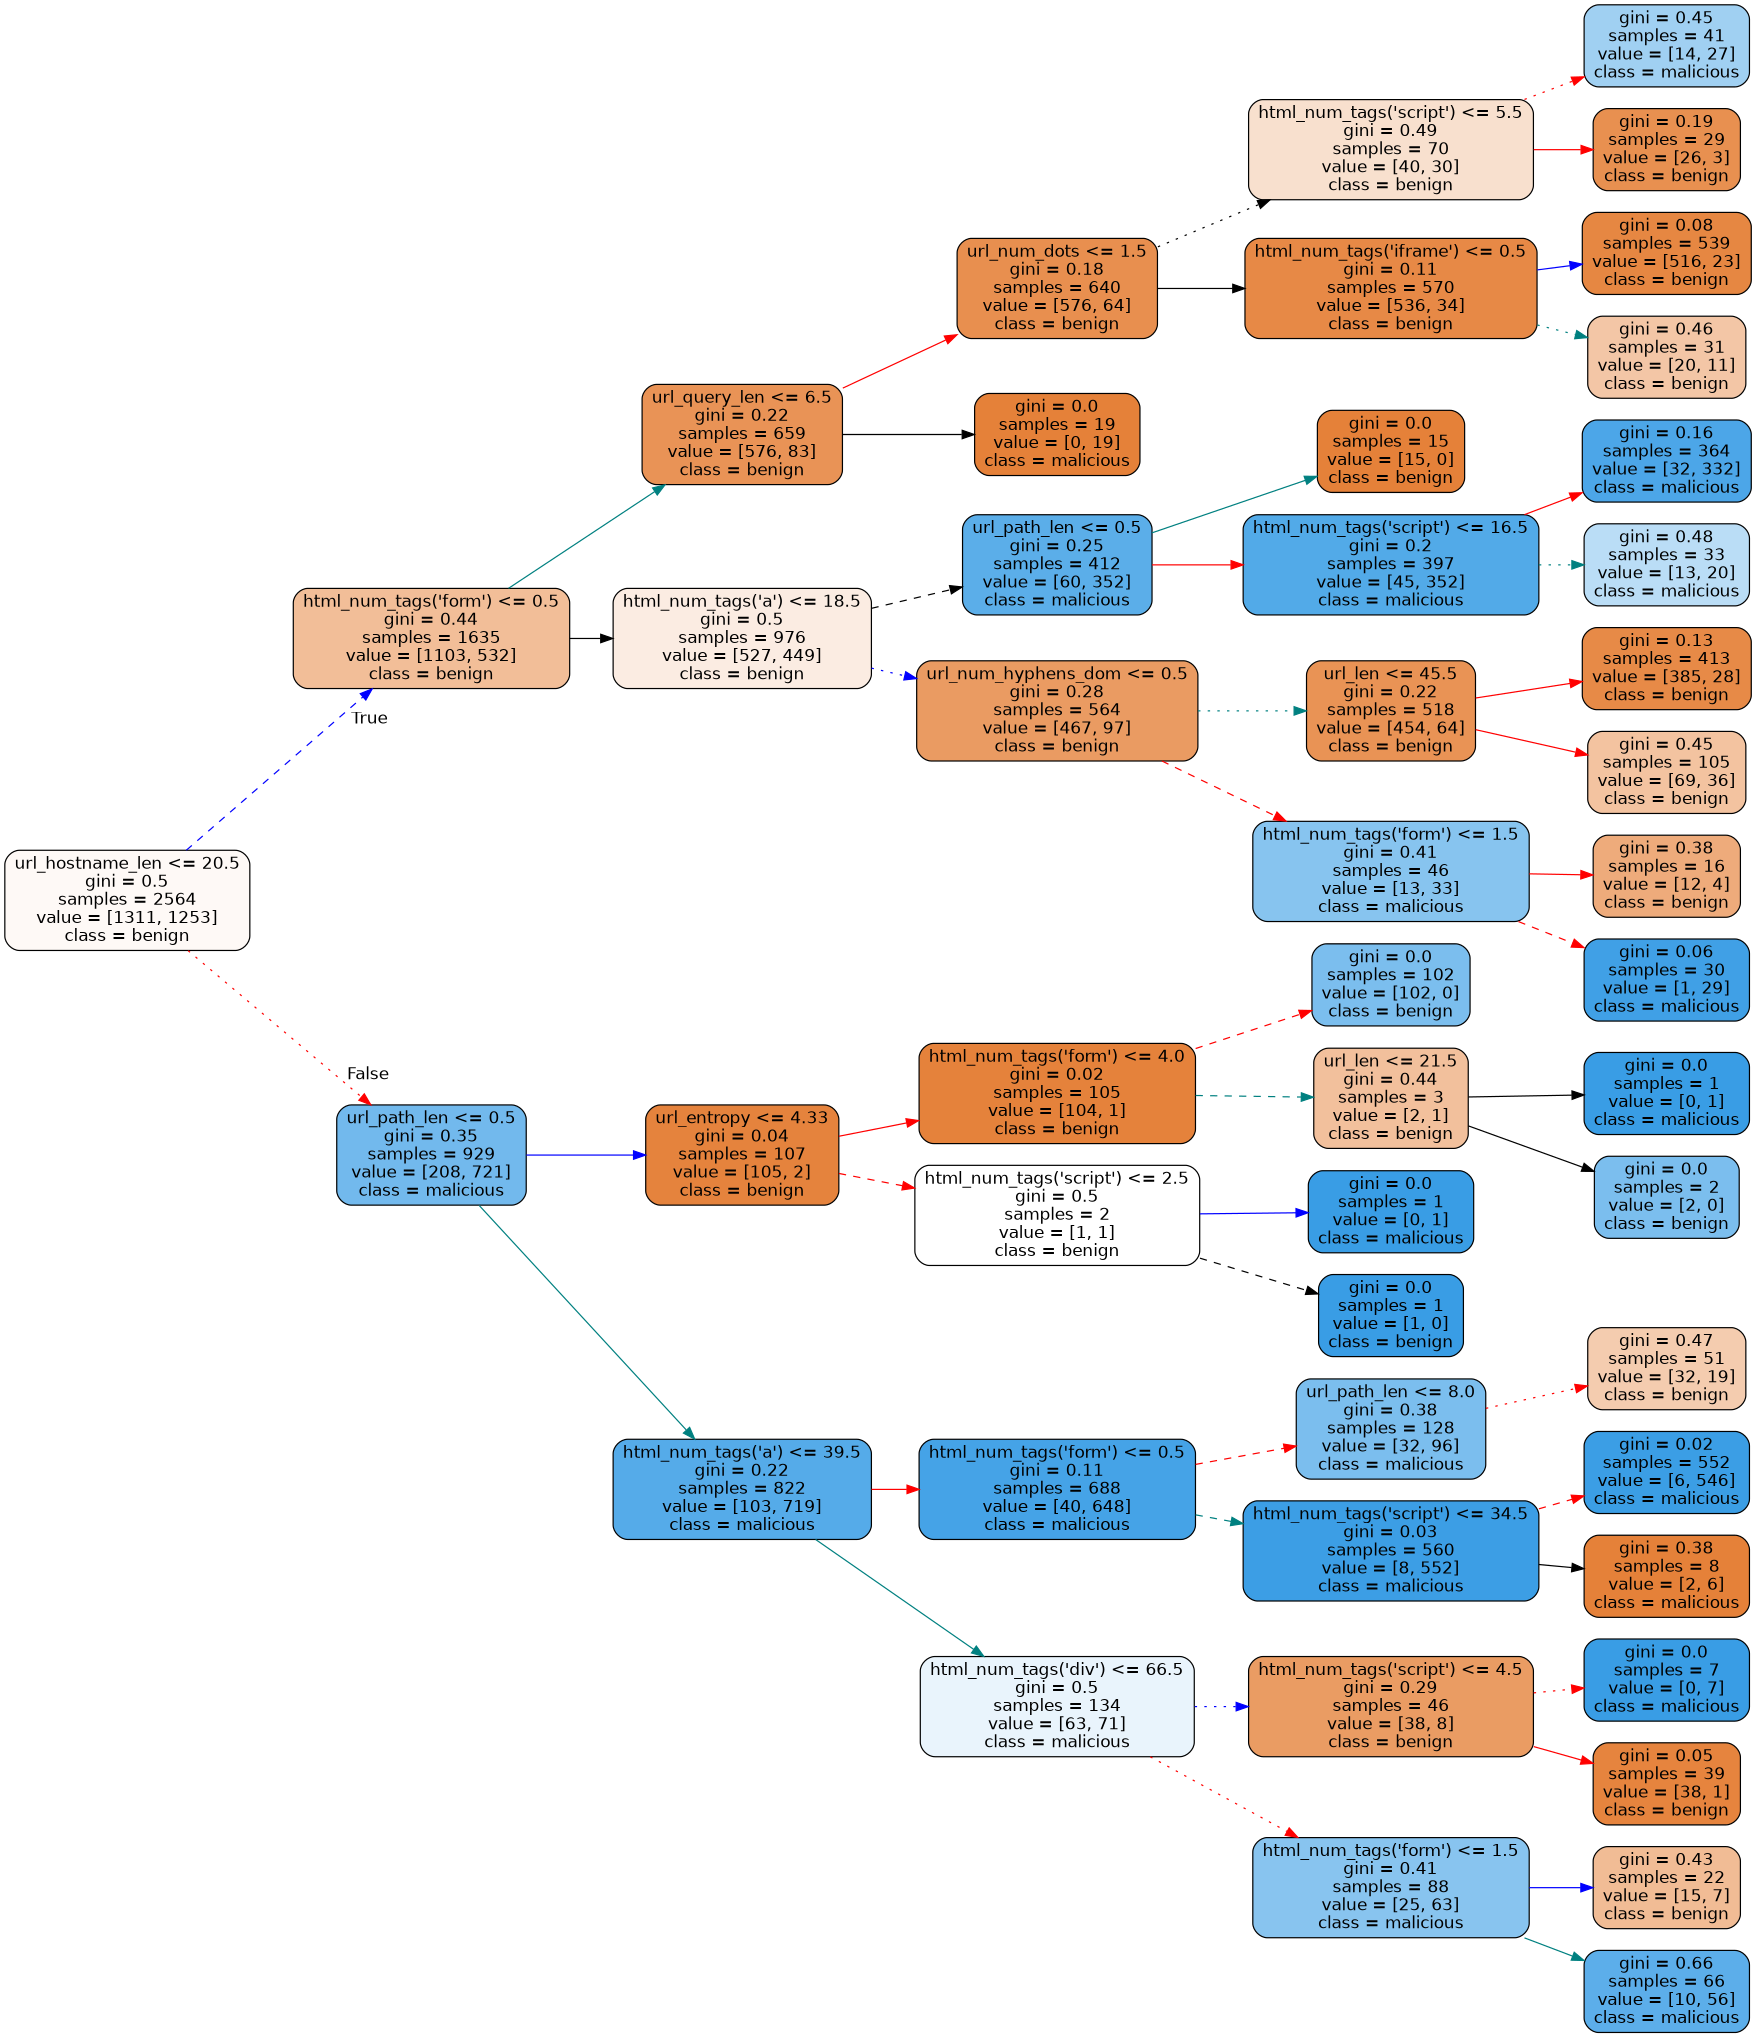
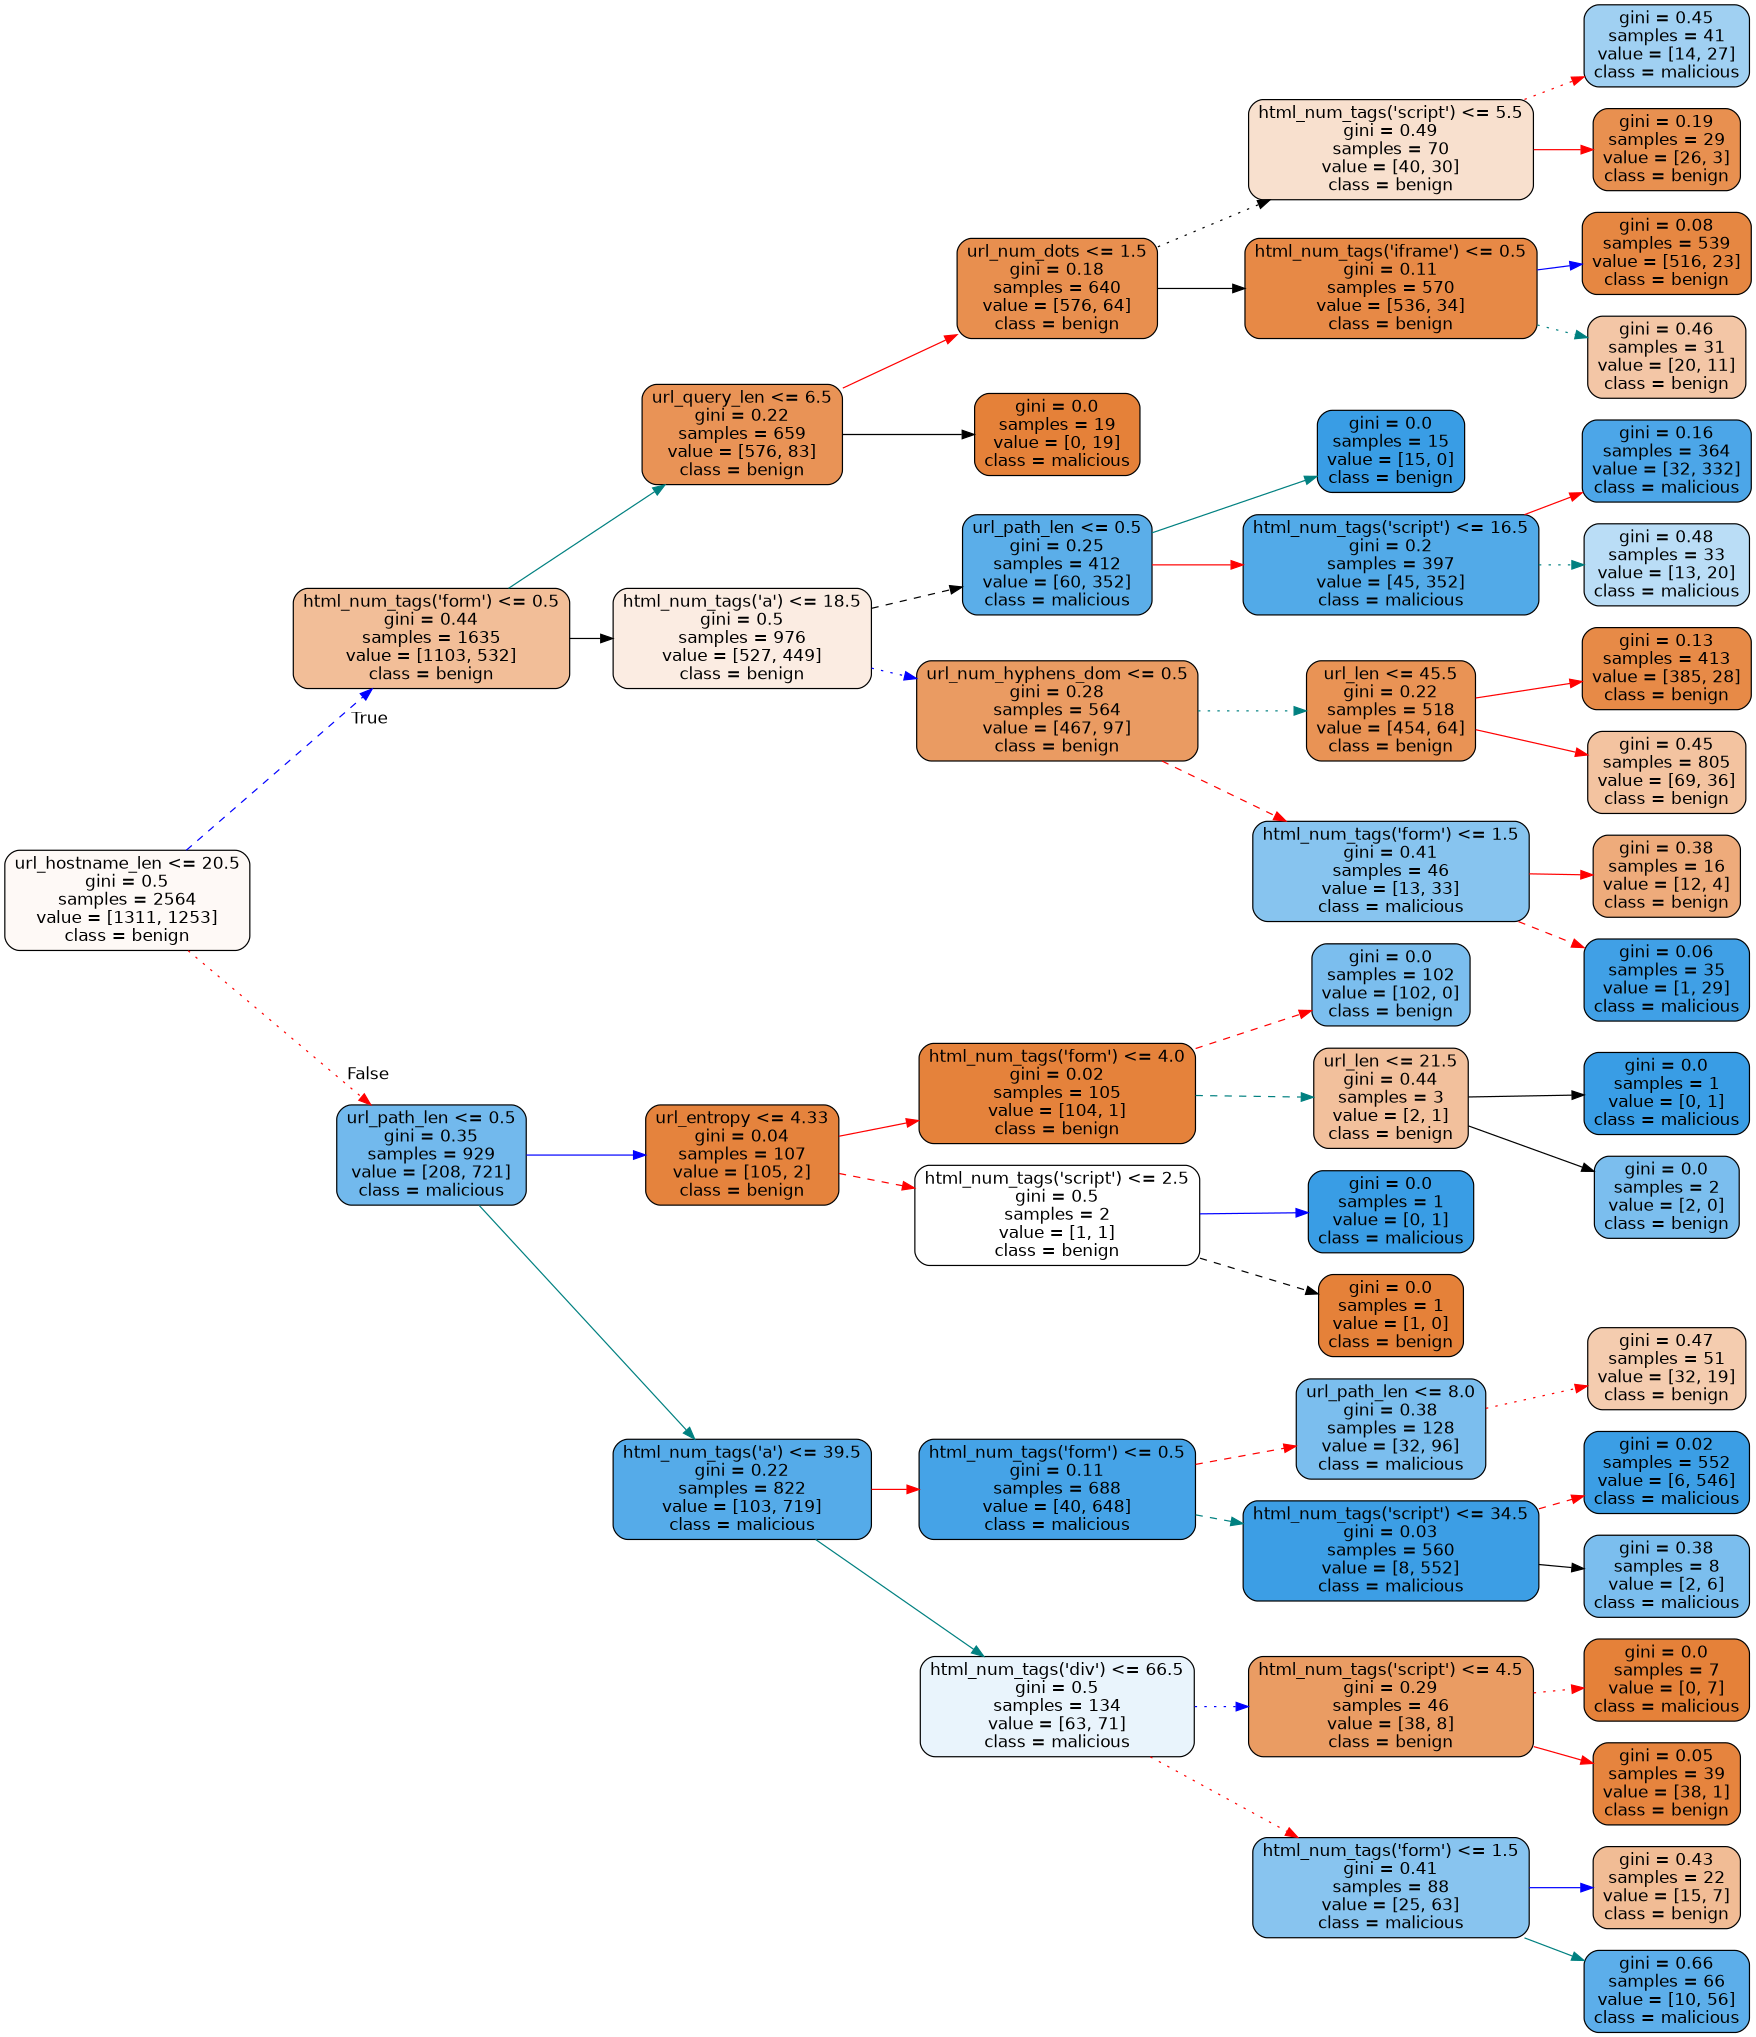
(1391, 451) -> (1391, 451)
(1667, 772) -> (1667, 772)
(1667, 980) -> (1667, 980)
(1391, 1316) -> (1391, 1316)
(1667, 1576) -> (1667, 1576)
(1667, 1680) -> (1667, 1680)
